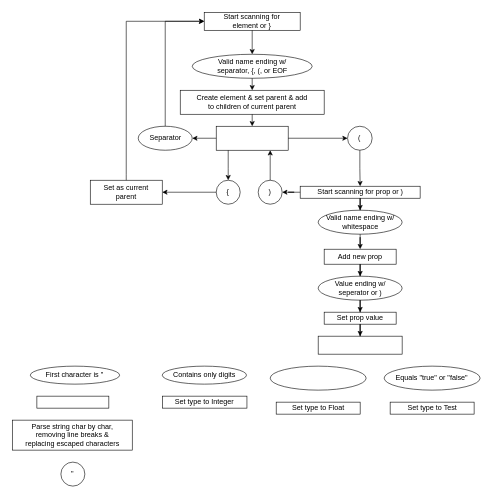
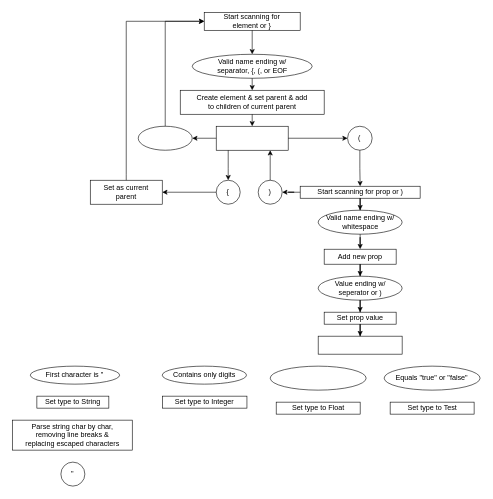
(165, 138) -> none
none -> (73, 402)
